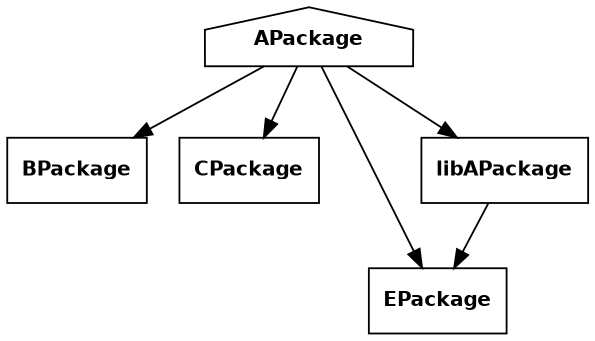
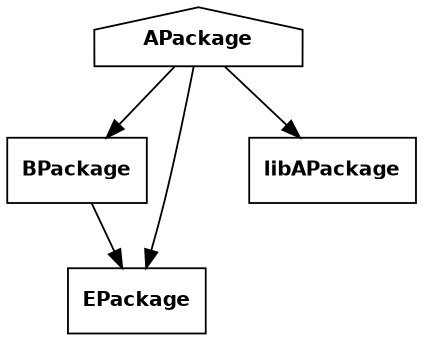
(249, 170) -> none
(475, 228) -> (103, 228)
